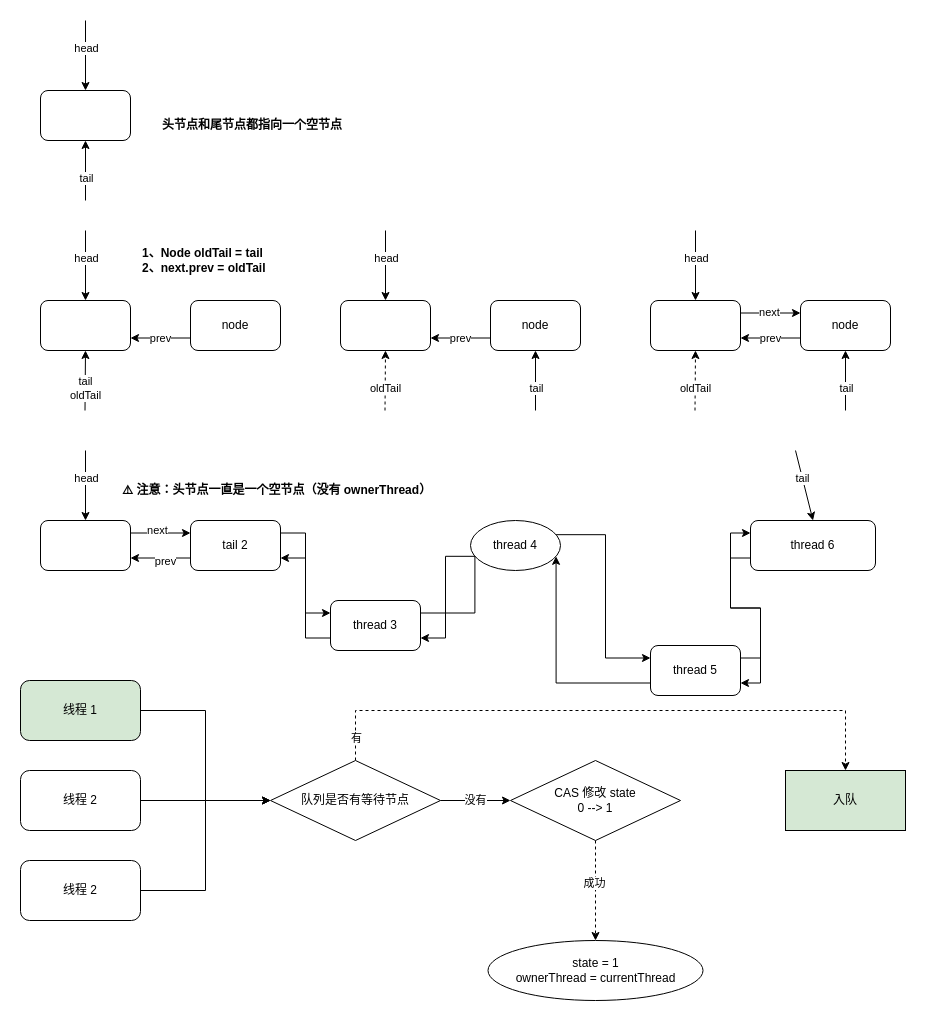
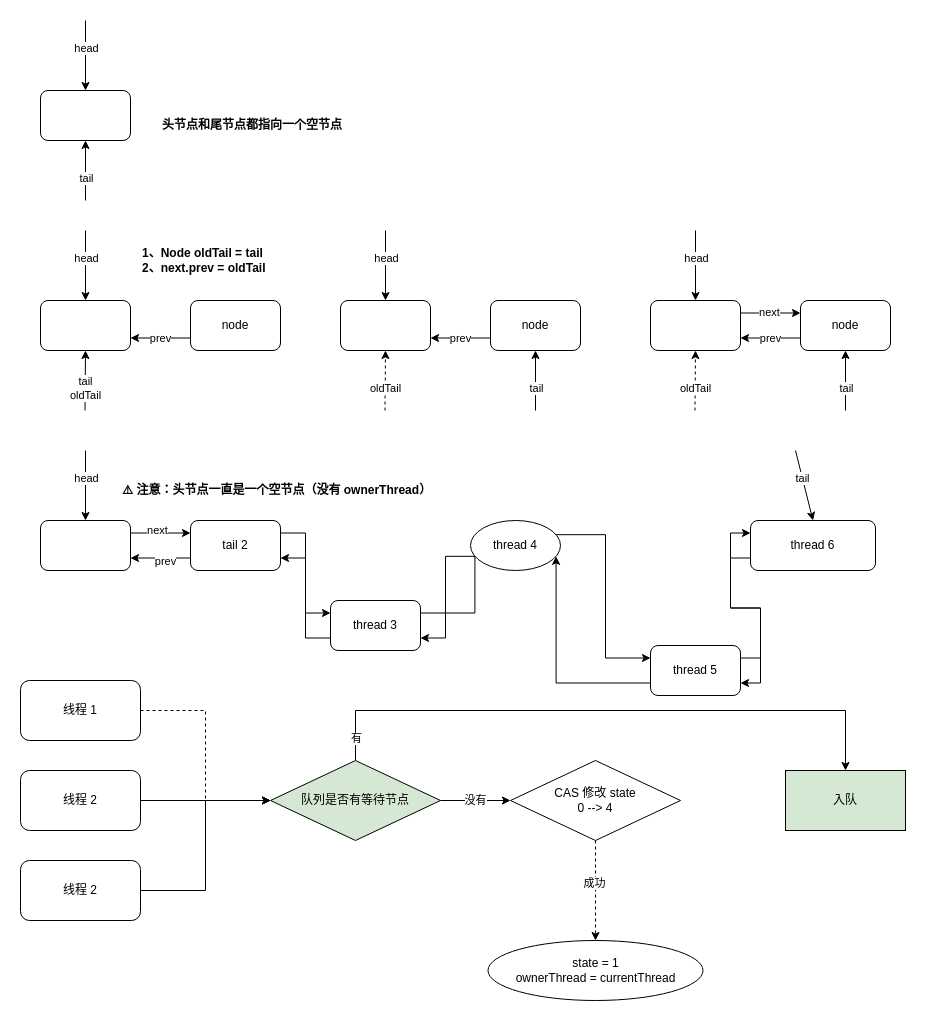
(81, 711) -> (81, 711)
(616, 711) -> (616, 711)
(206, 723) -> (206, 723)
(356, 801) -> (356, 801)
(596, 801) -> (596, 801)
